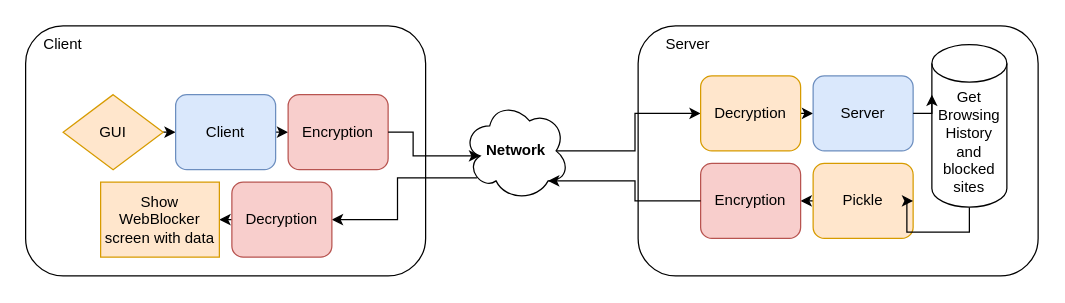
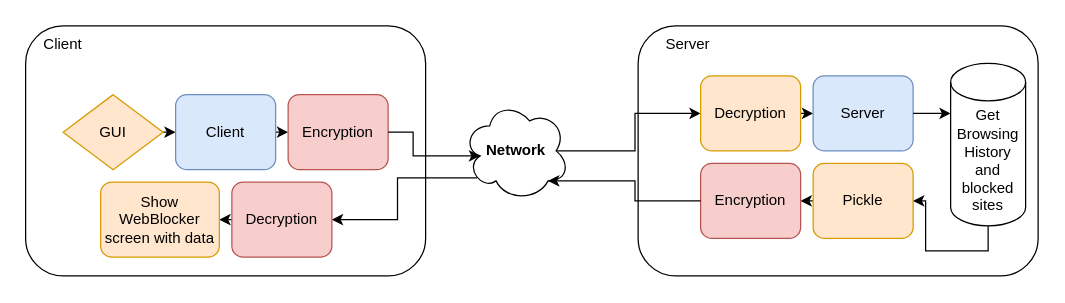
(969, 126) -> (988, 144)
(160, 219) -> (160, 219)
